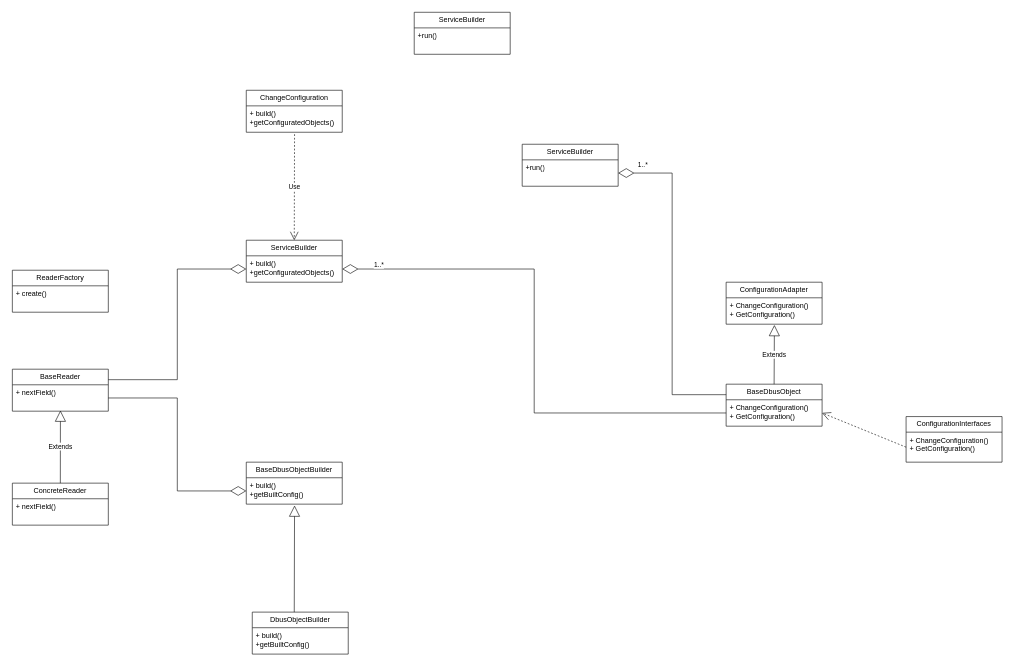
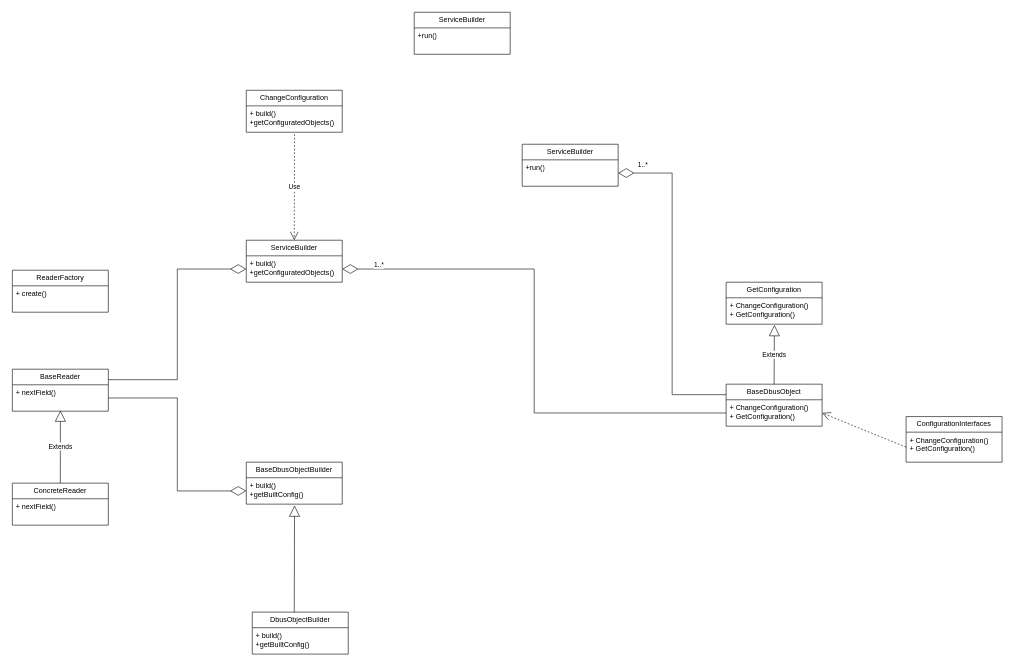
(774, 290) -> (774, 290)
